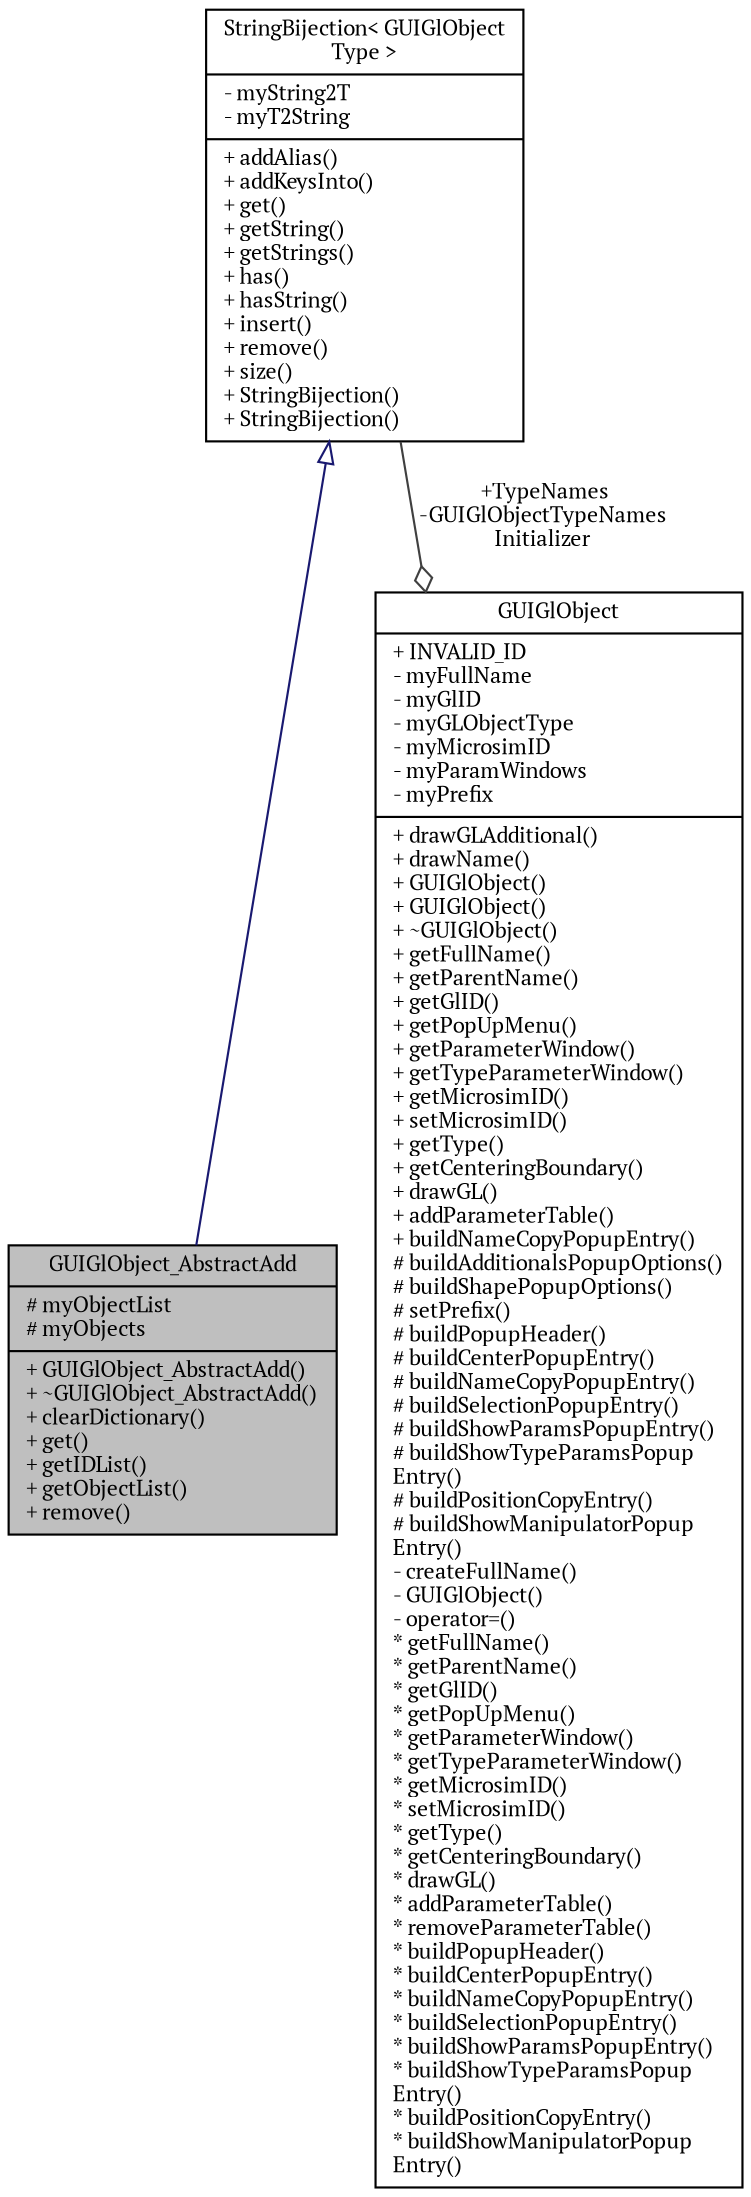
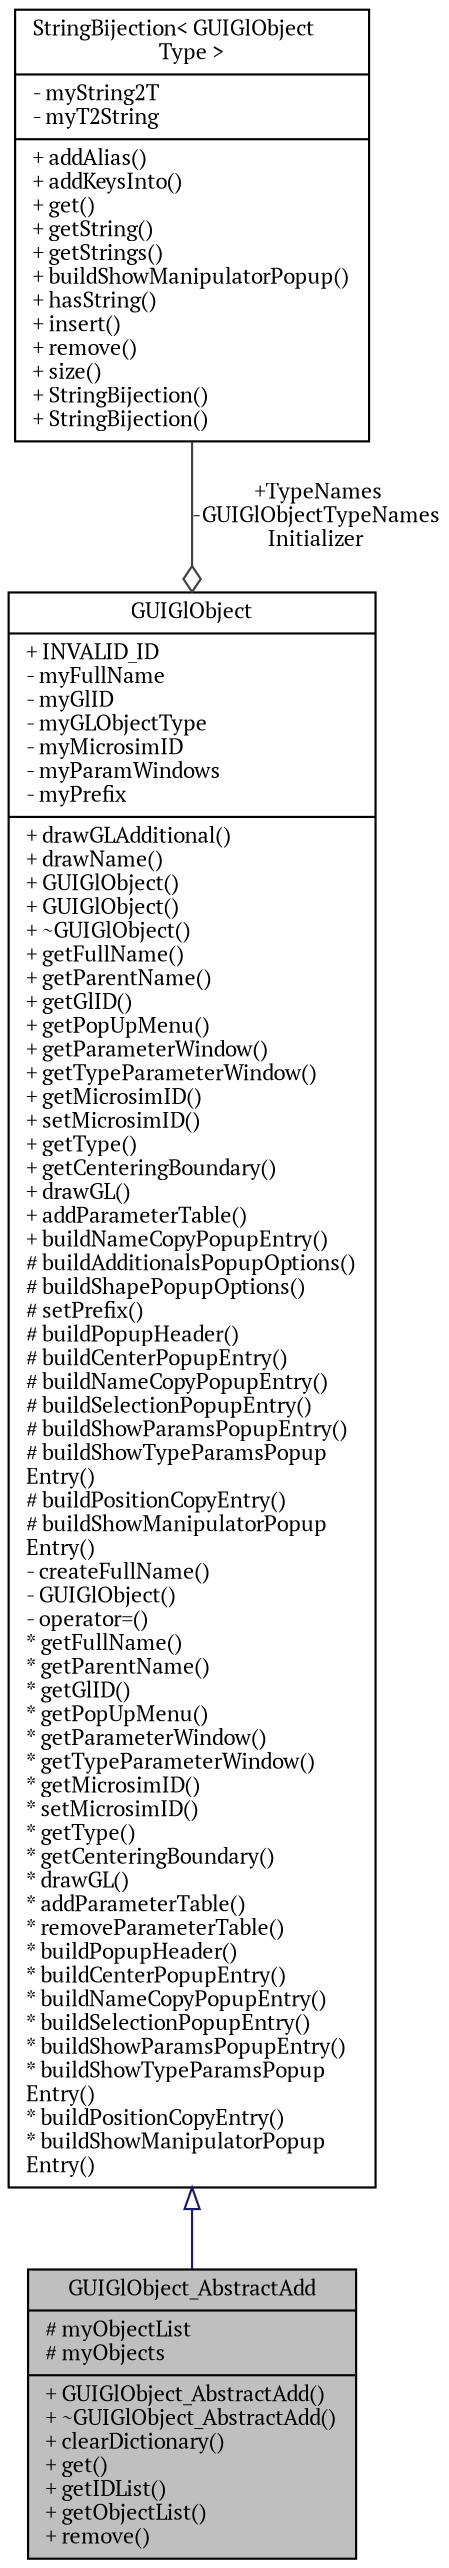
(257, 277) -> (192, 277)
(261, 854) -> (192, 2239)
